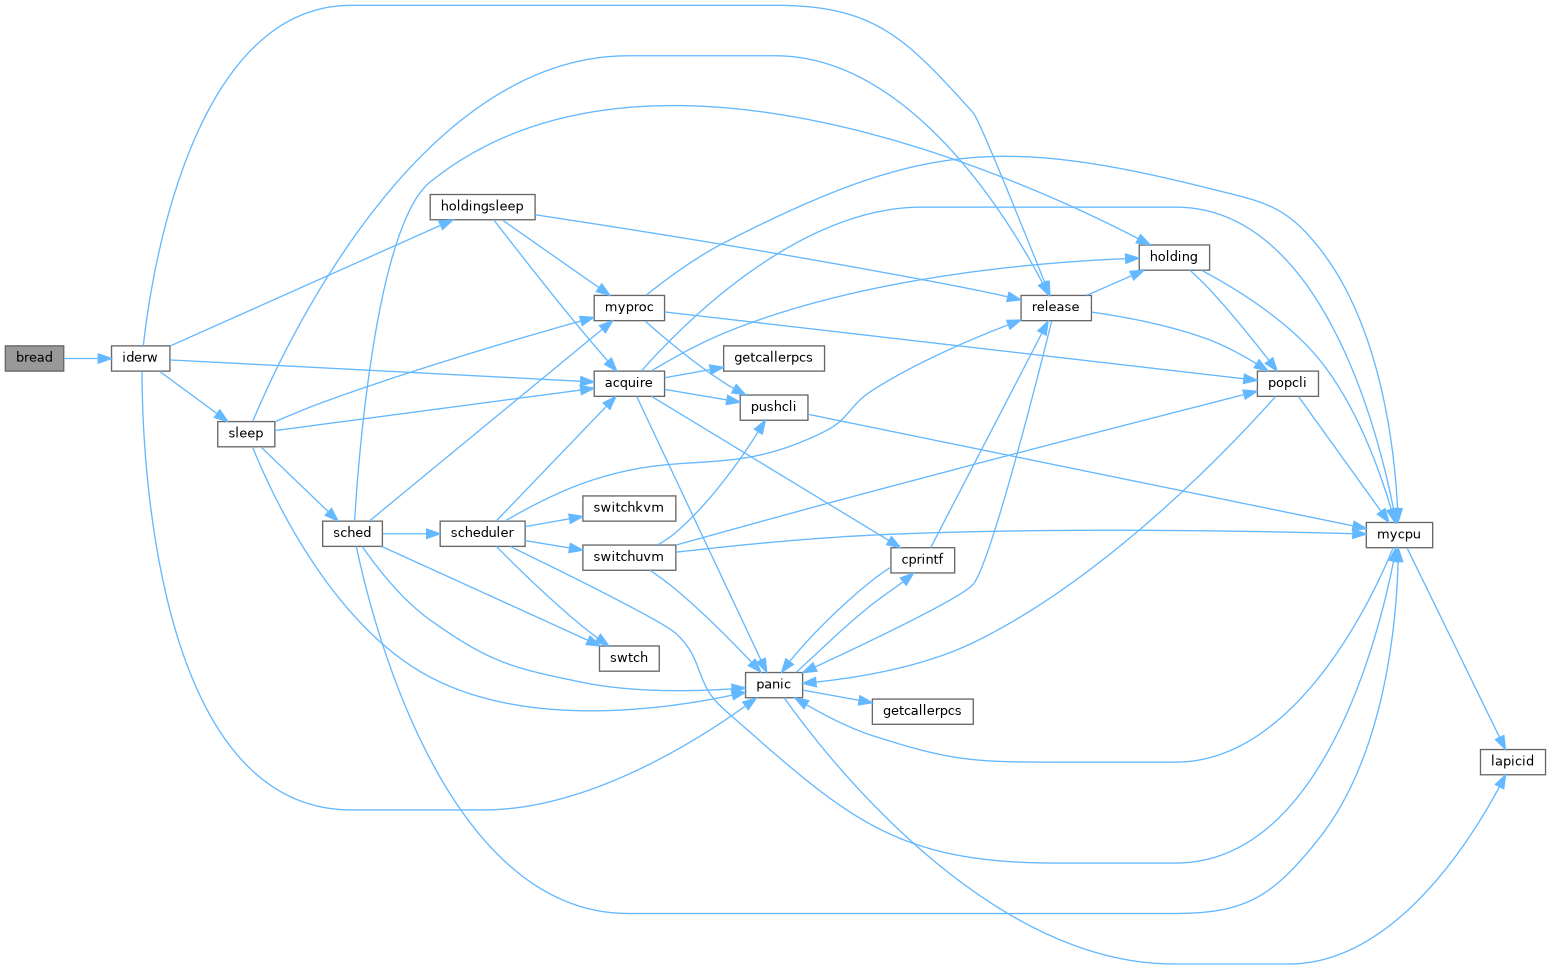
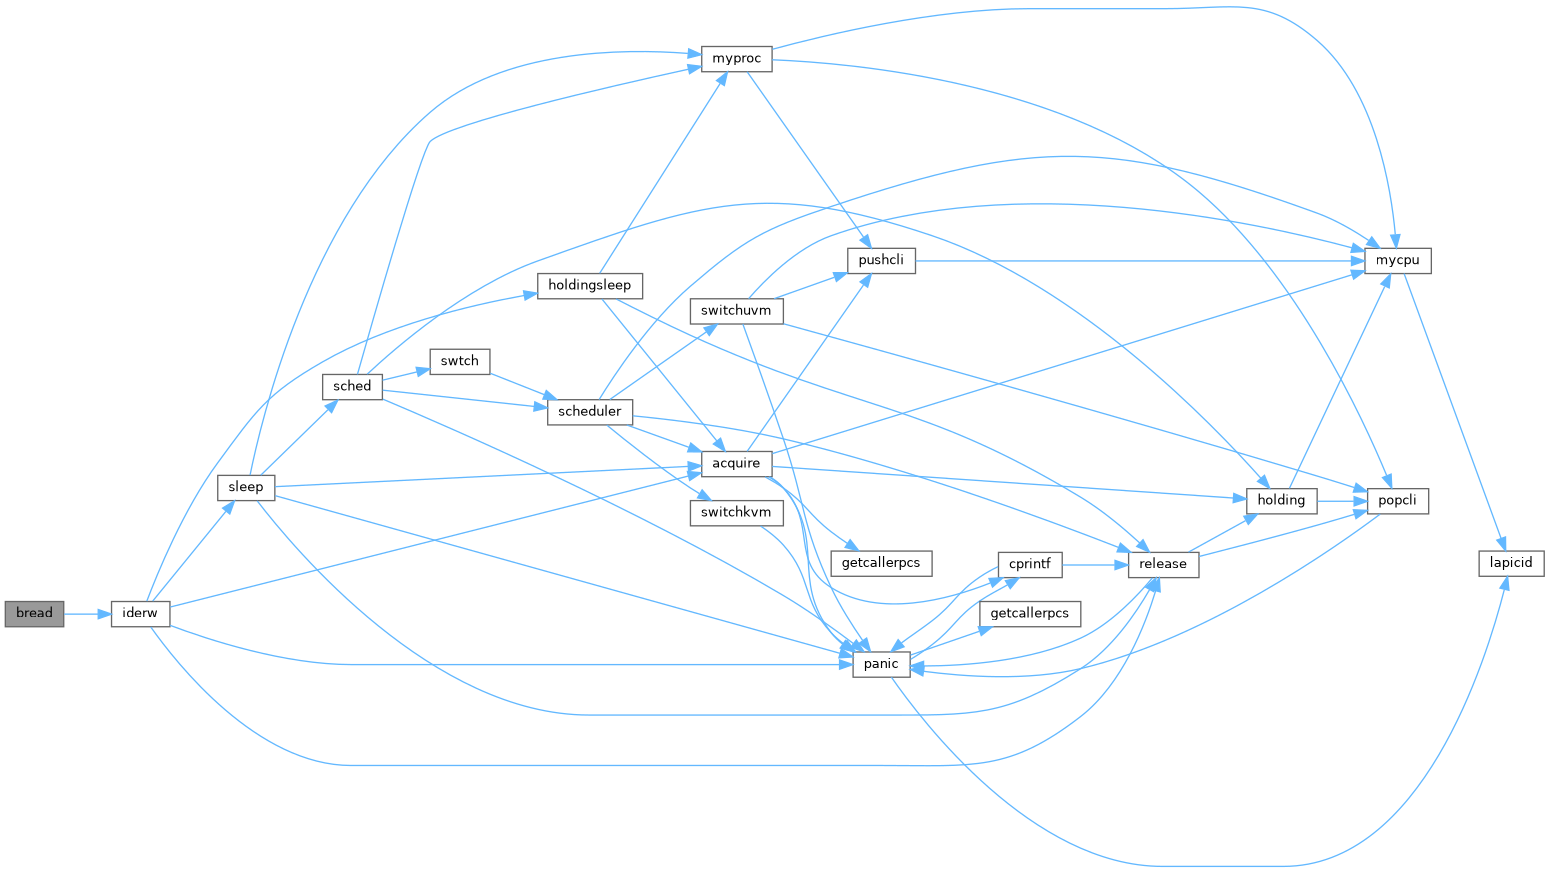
(1340, 454) -> none
(545, 594) -> (517, 384)
(1147, 762) -> (801, 573)
(888, 914) -> none
